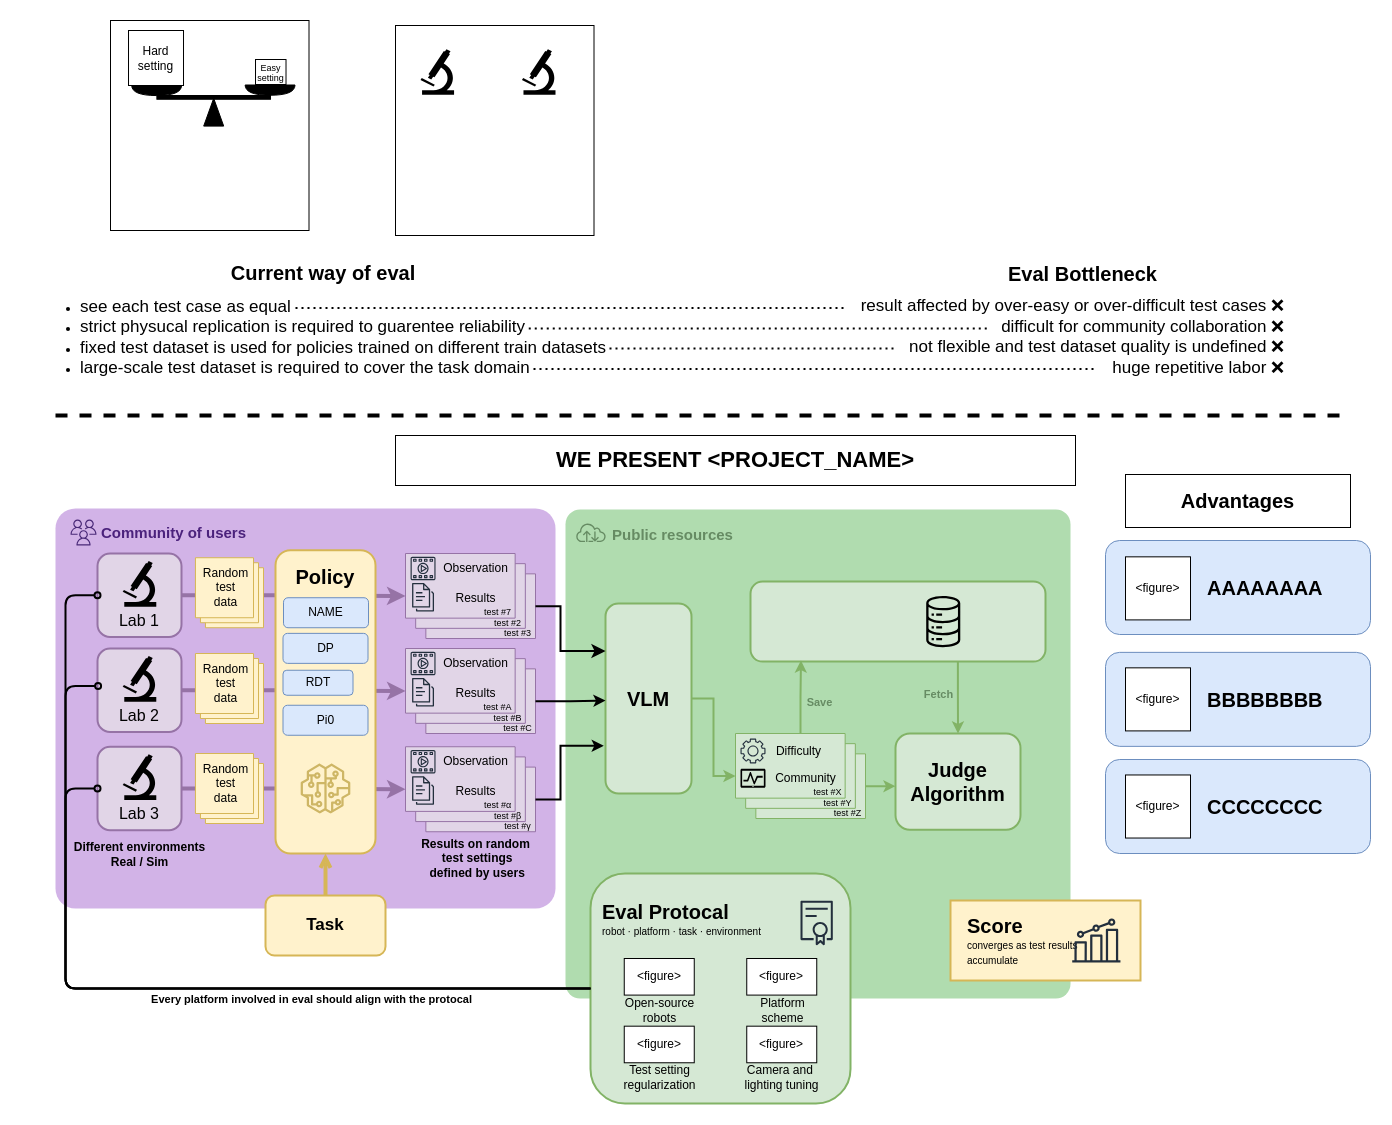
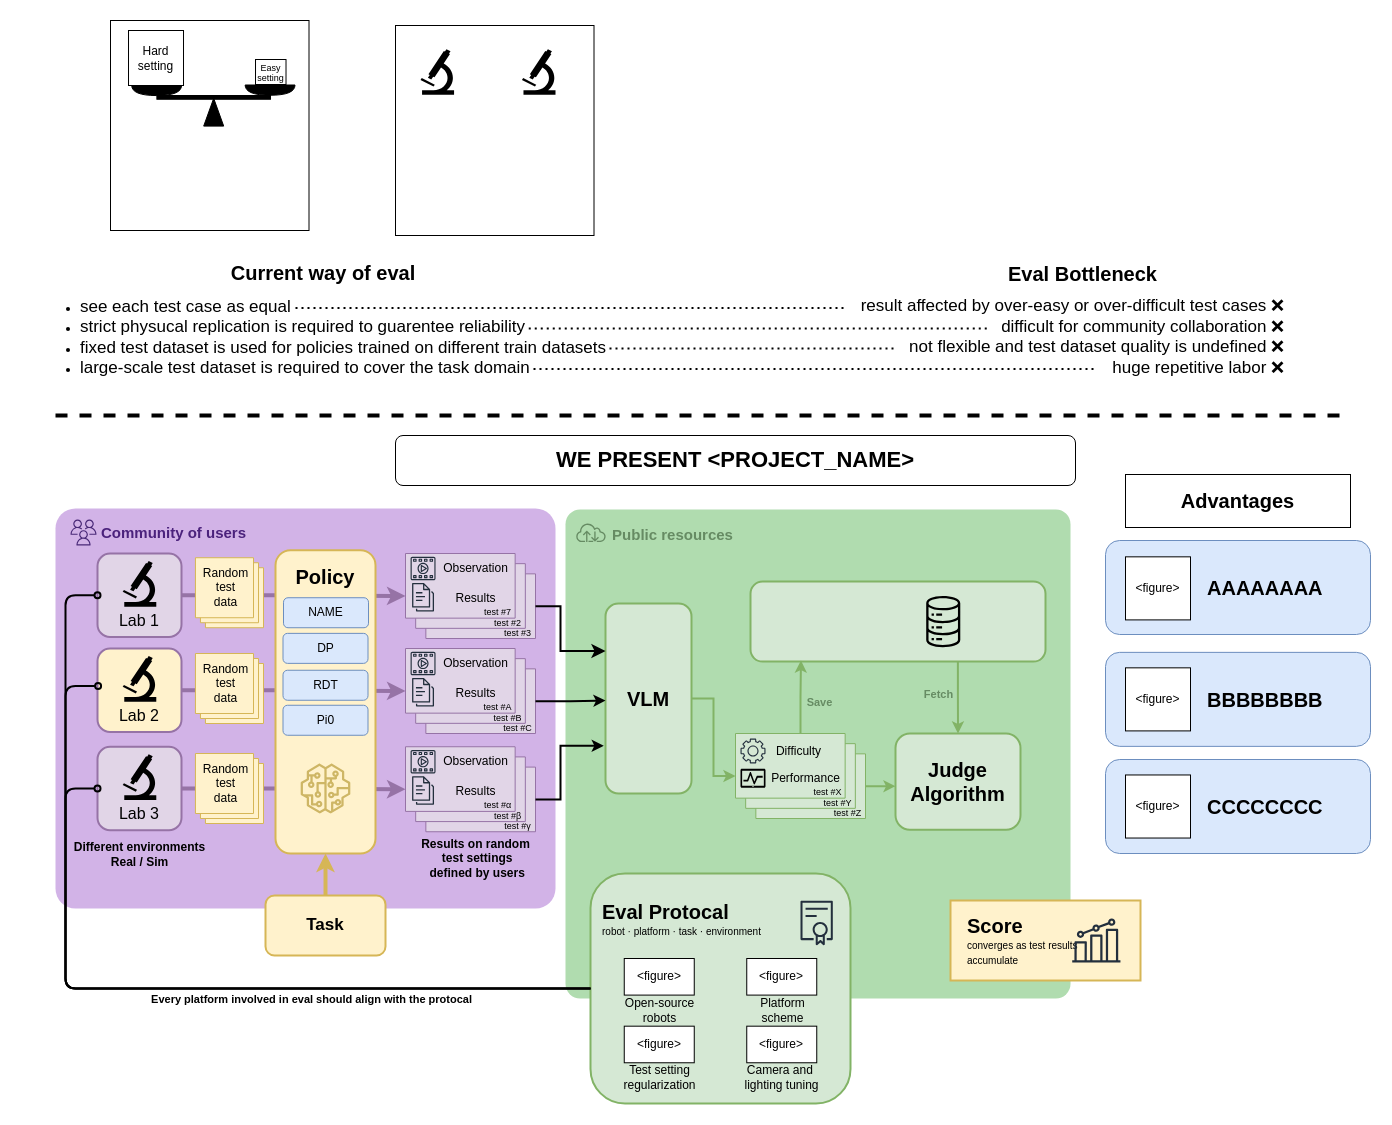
(736, 461) -> (736, 461)
(318, 683) -> (326, 685)
(140, 715) -> (140, 715)
(806, 779) -> (806, 779)
(326, 868) -> (326, 868)
